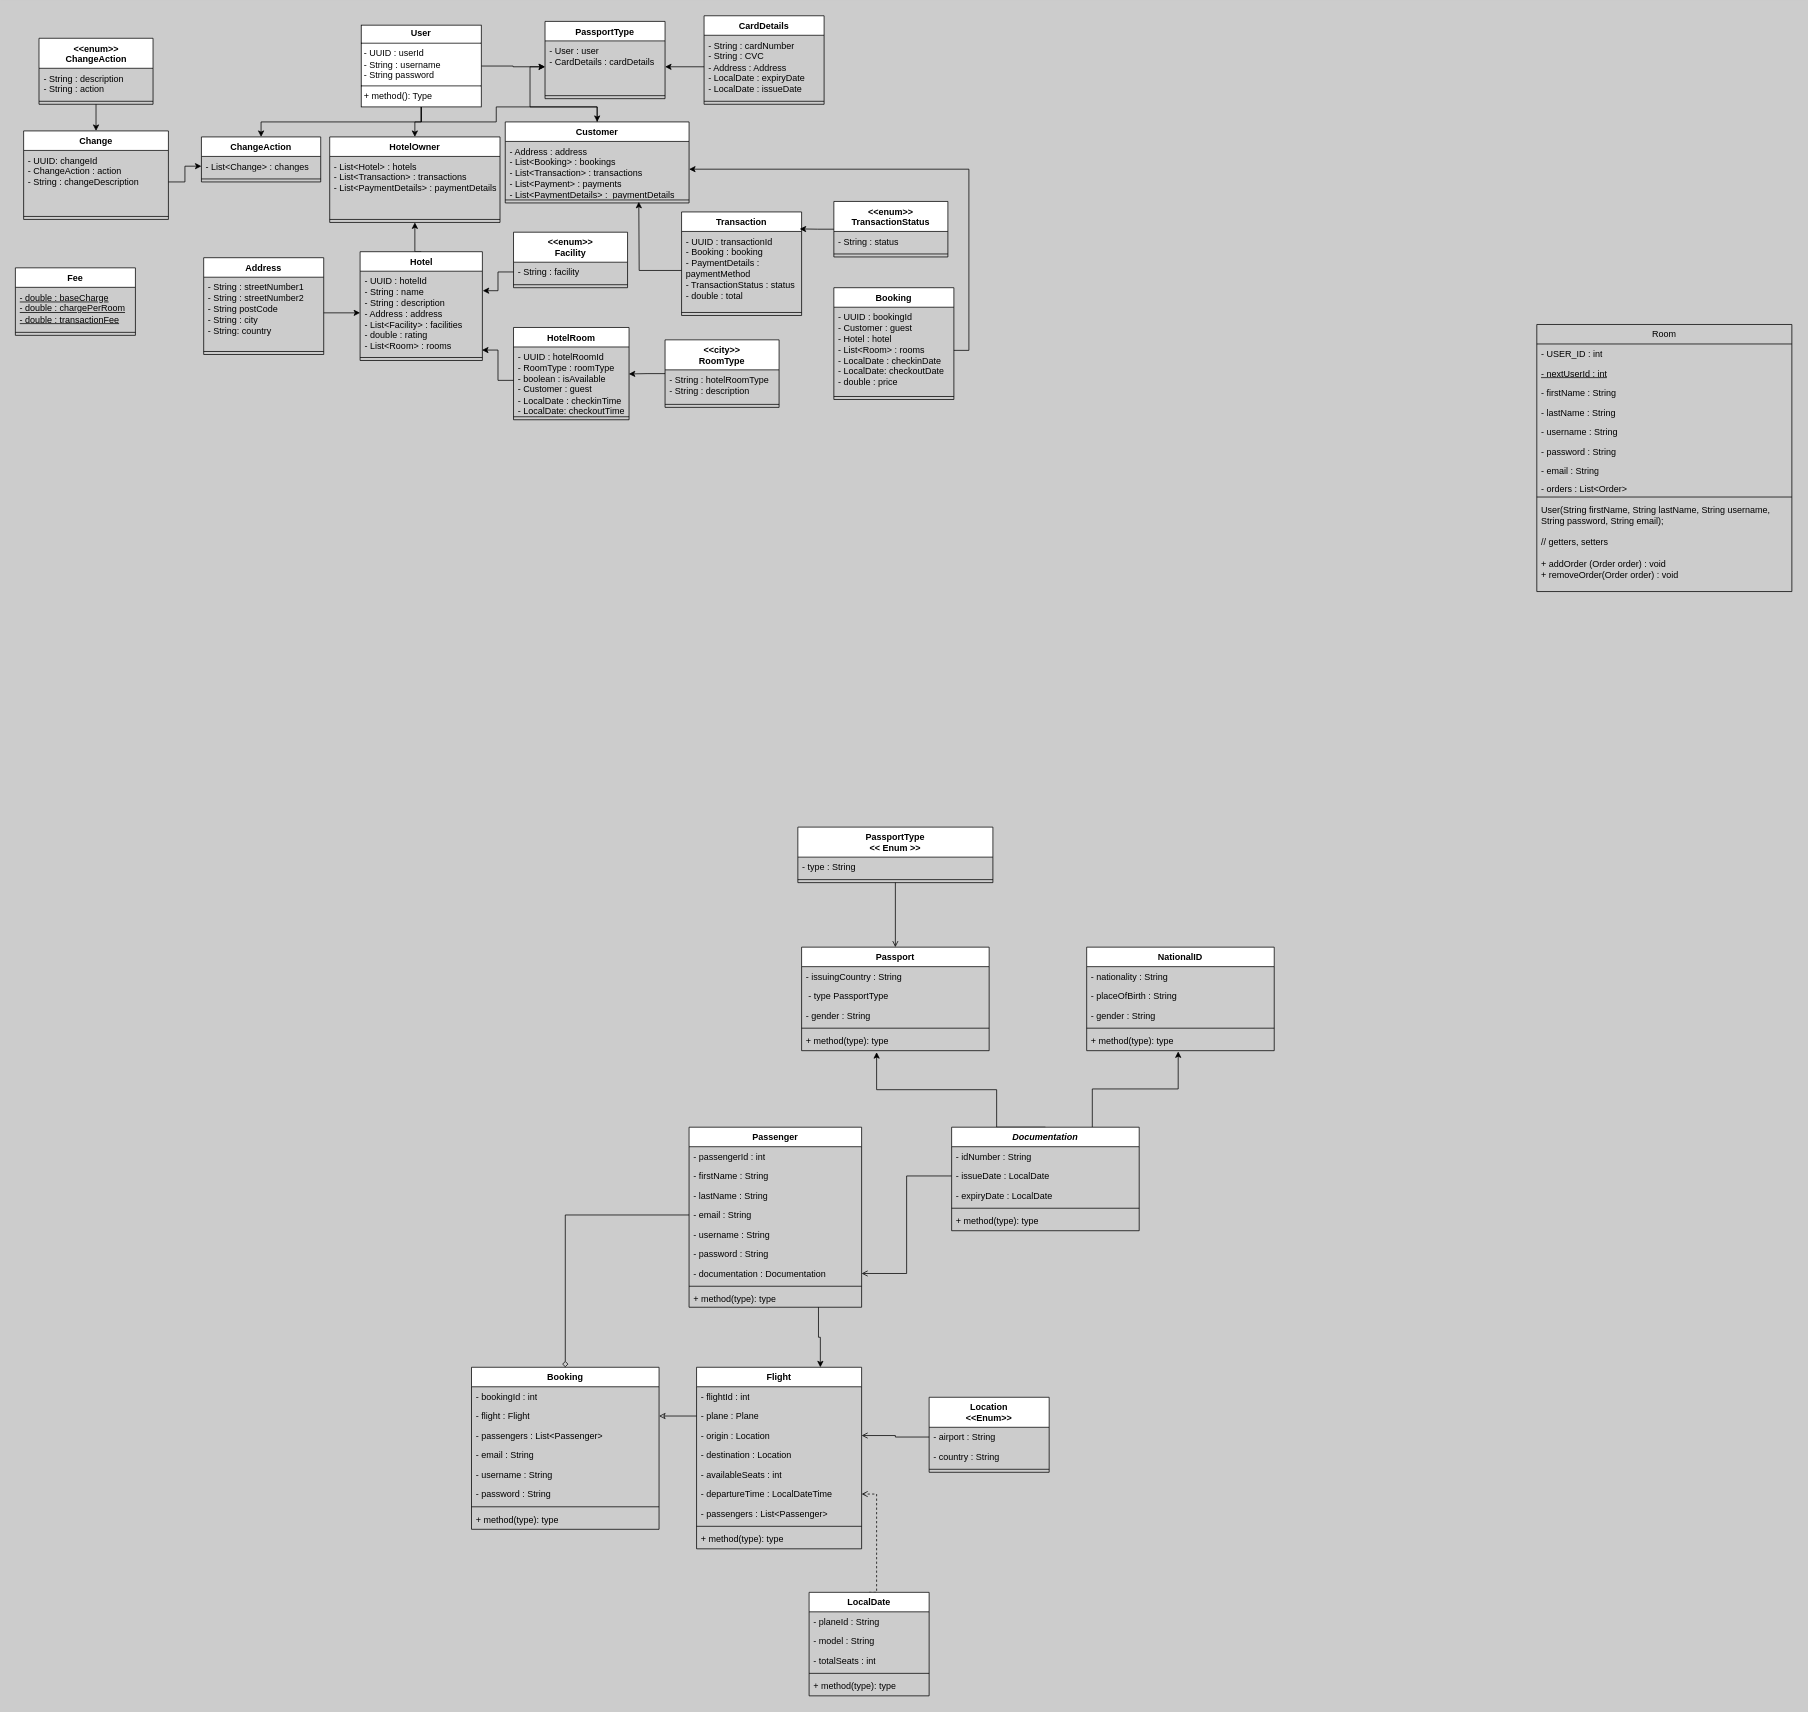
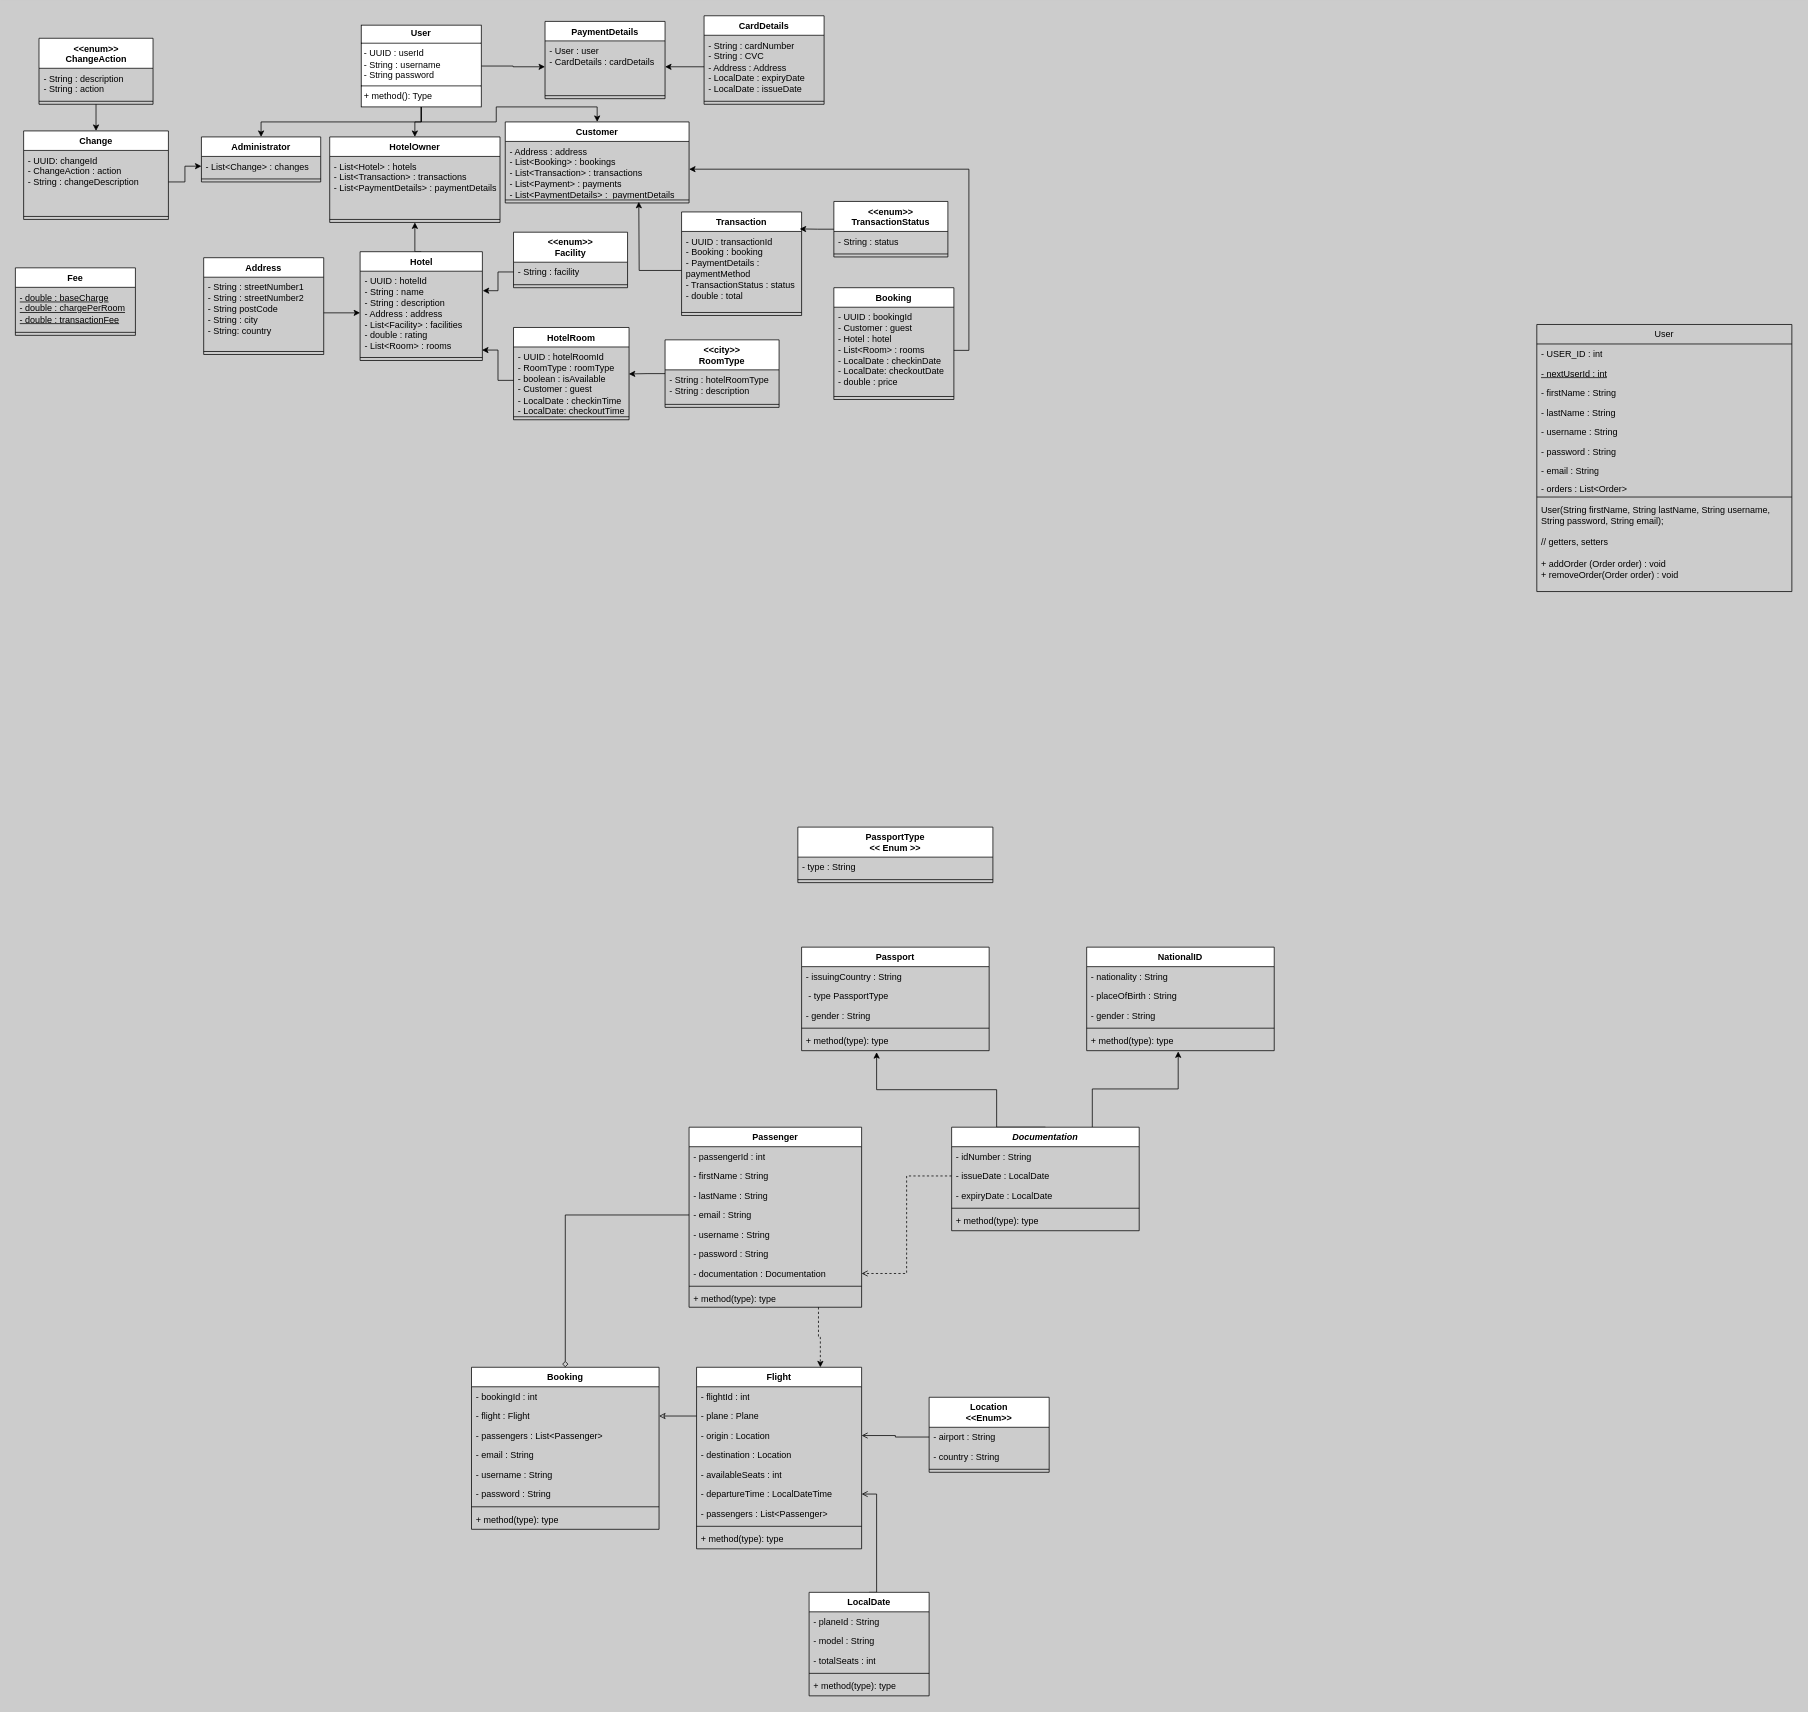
(605, 32) -> (605, 32)
(530, 86) -> none
(261, 148) -> (261, 148)
(1664, 334) -> (1664, 334)
(895, 915) -> none
(906, 1224) -> (906, 1224)
(818, 1334) -> (818, 1334)
(876, 1538) -> (876, 1538)
